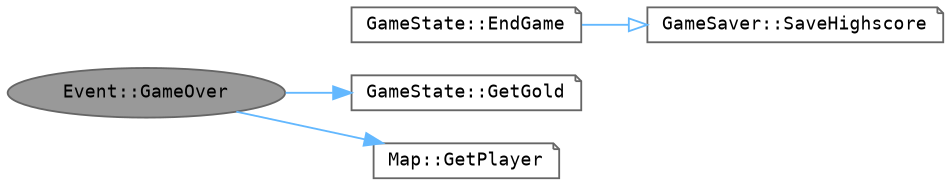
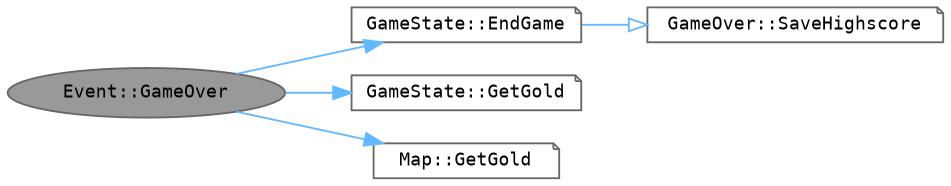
(795, 25) -> (795, 25)
none -> (300, 60)
(466, 161) -> (466, 161)
